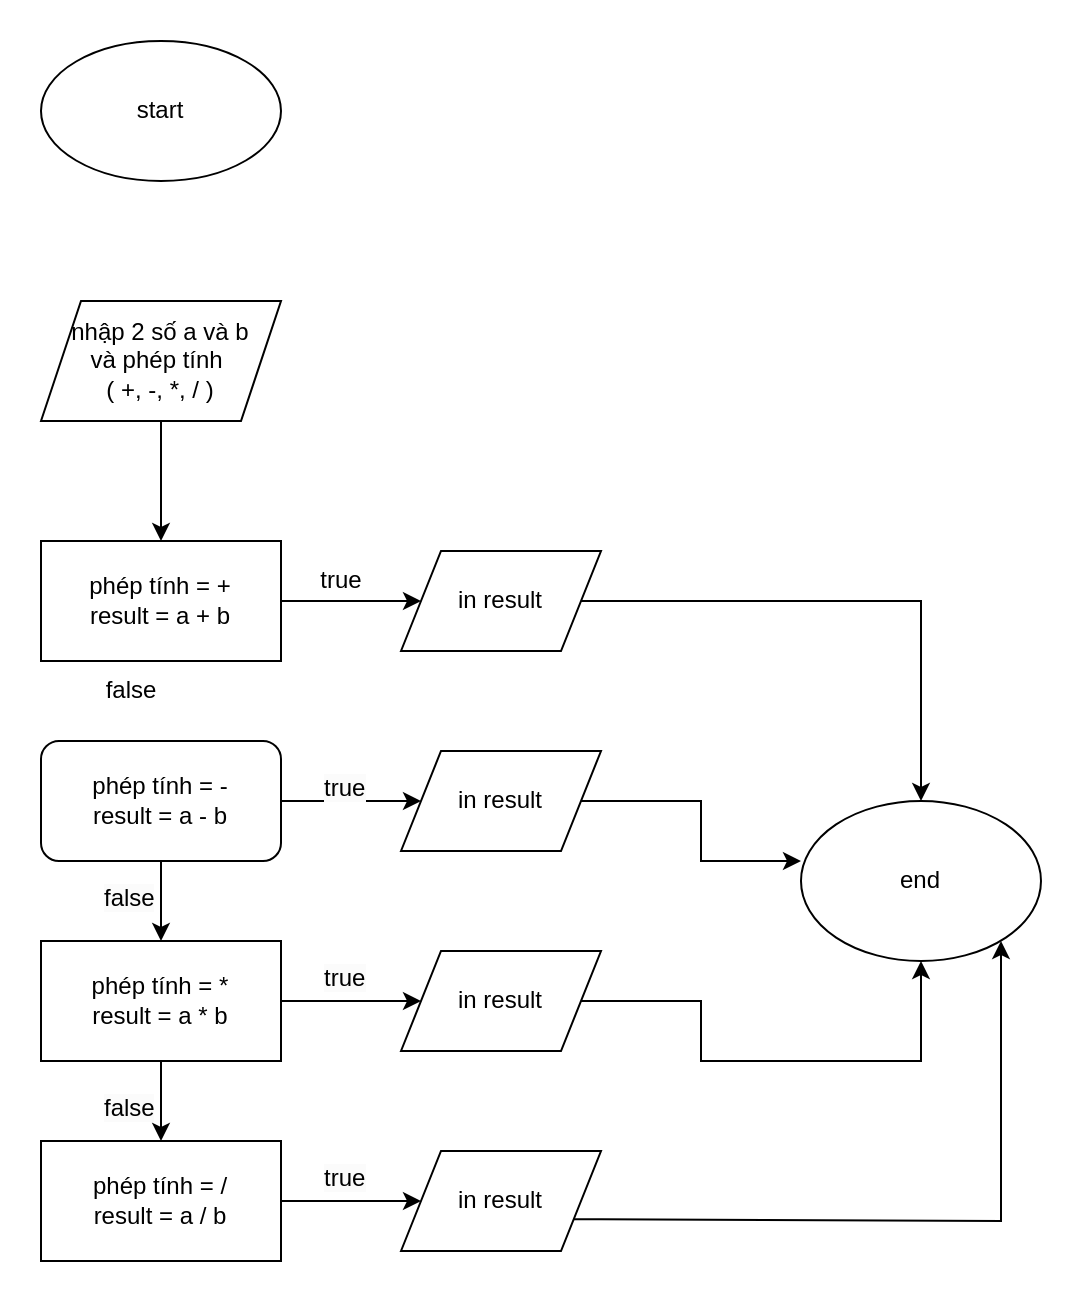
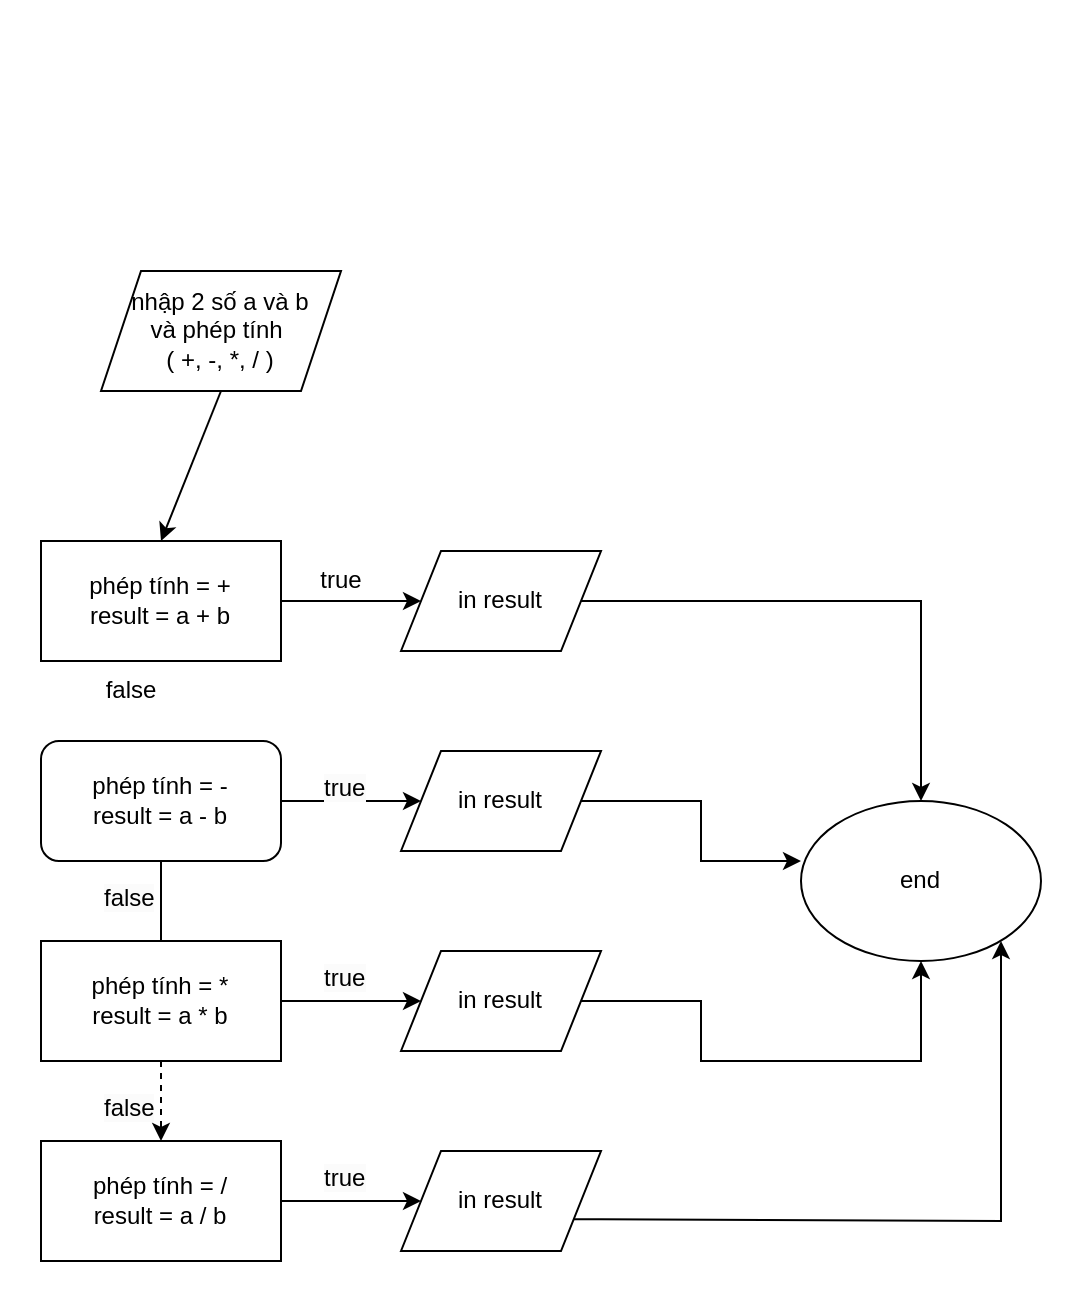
(161, 111) -> none
(161, 361) -> (221, 331)
(161, 926) -> (161, 931)
(161, 1093) -> (161, 1093)
